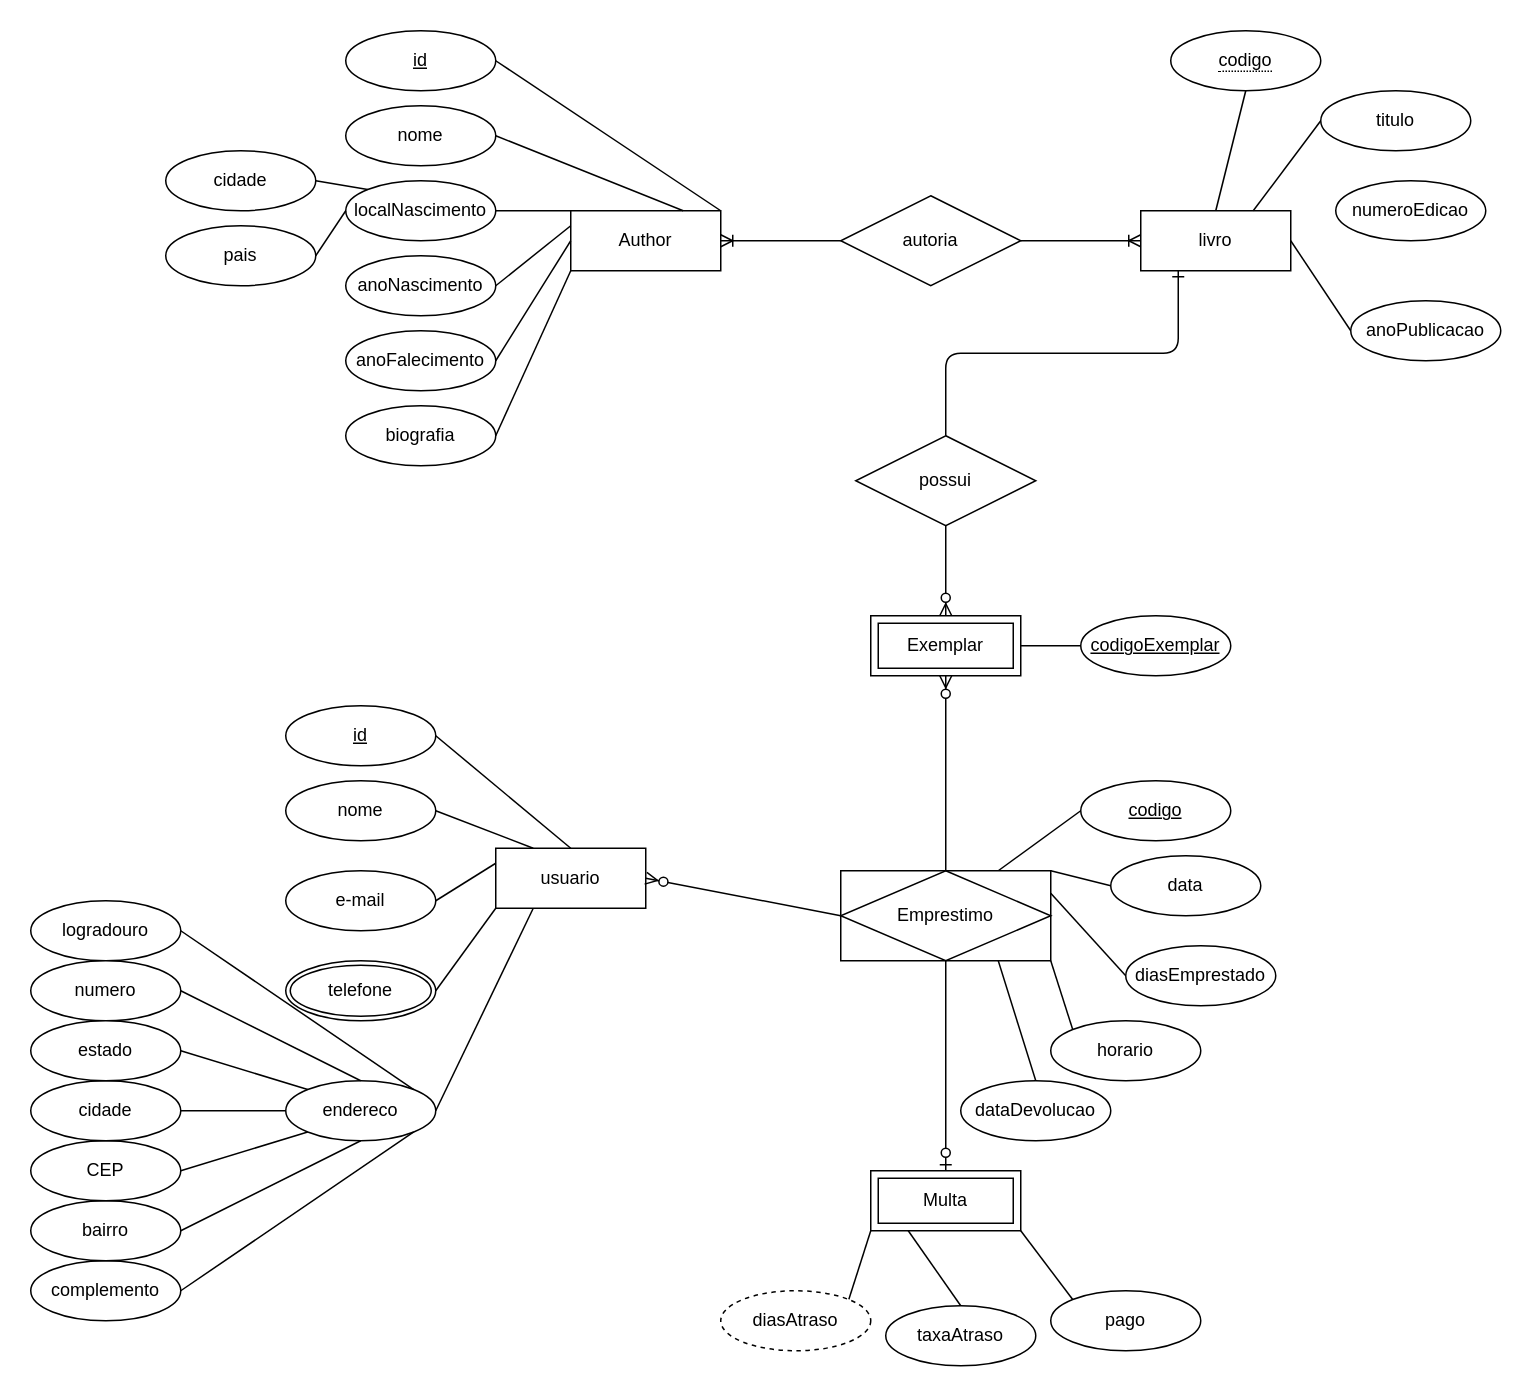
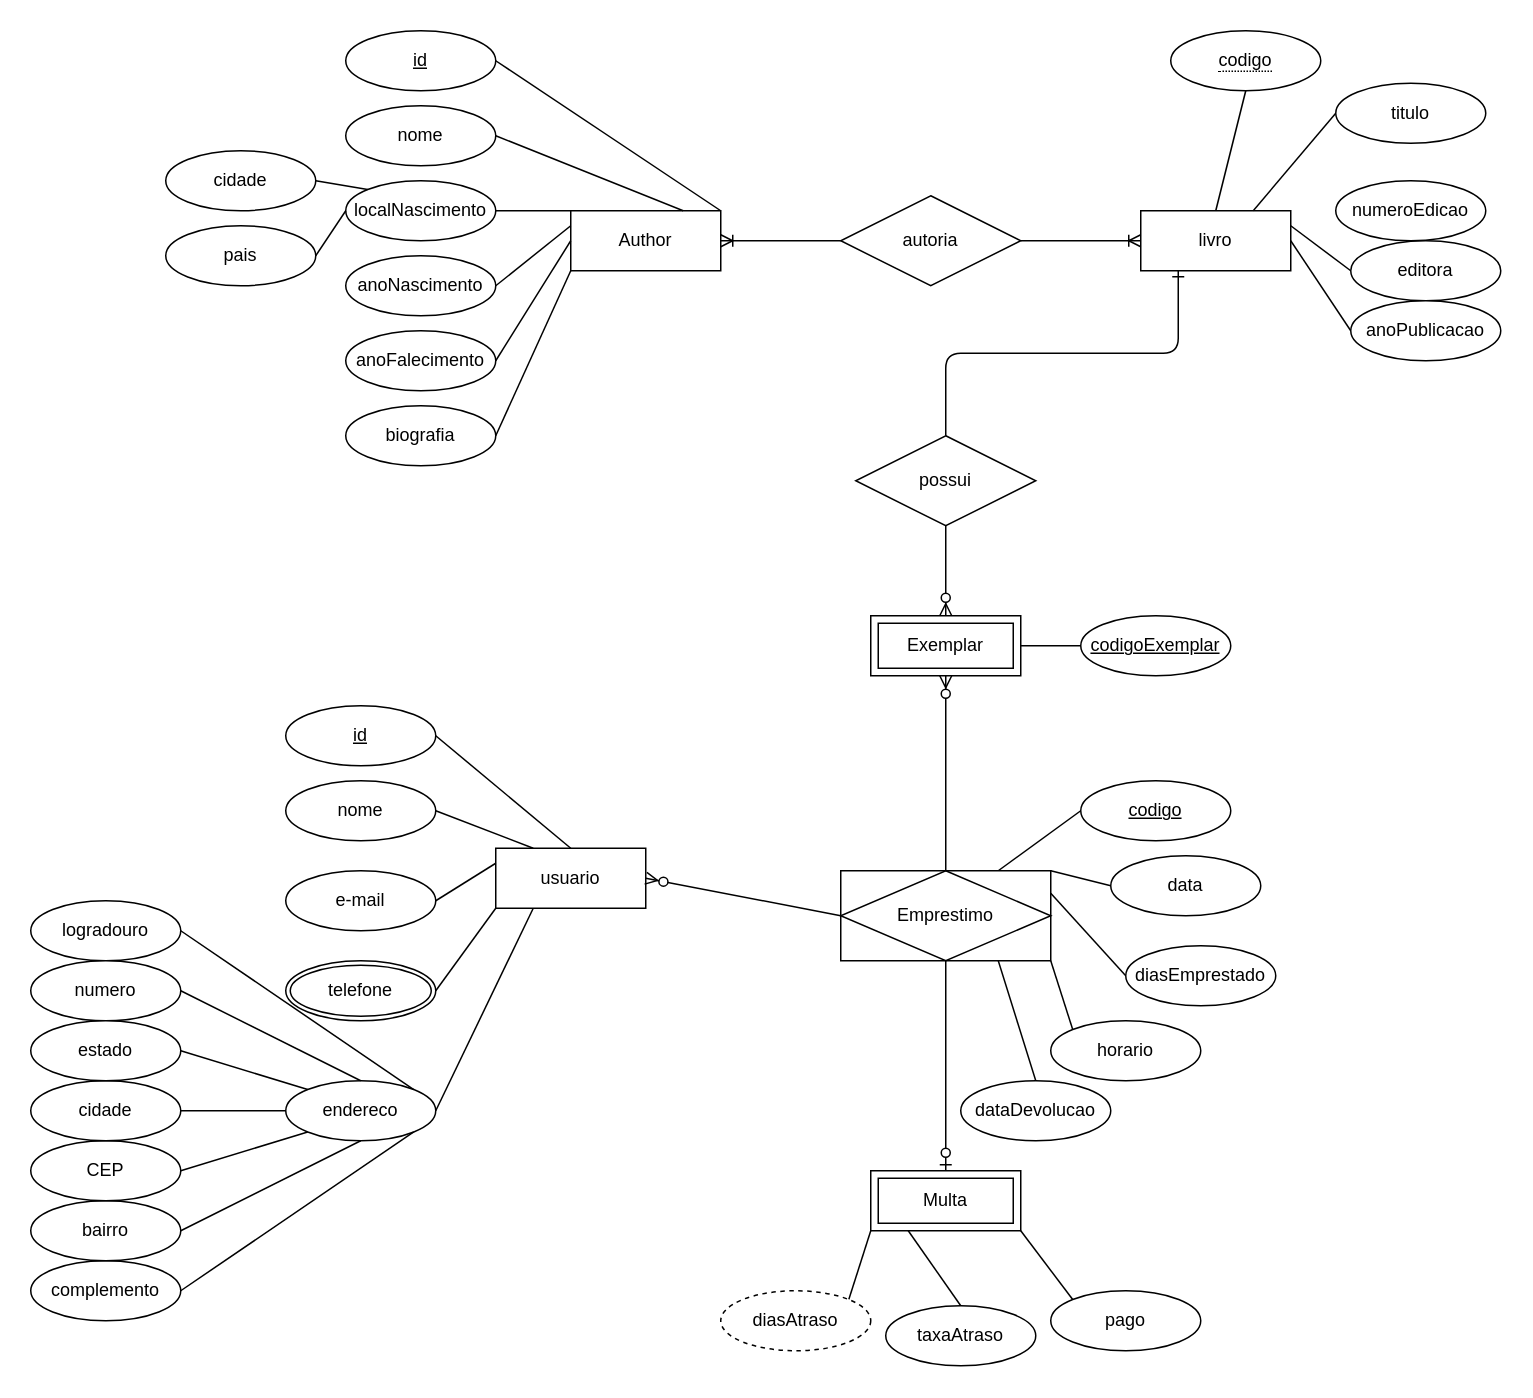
(1396, 121) -> (1411, 113)
none -> (1321, 249)
none -> (1426, 271)
